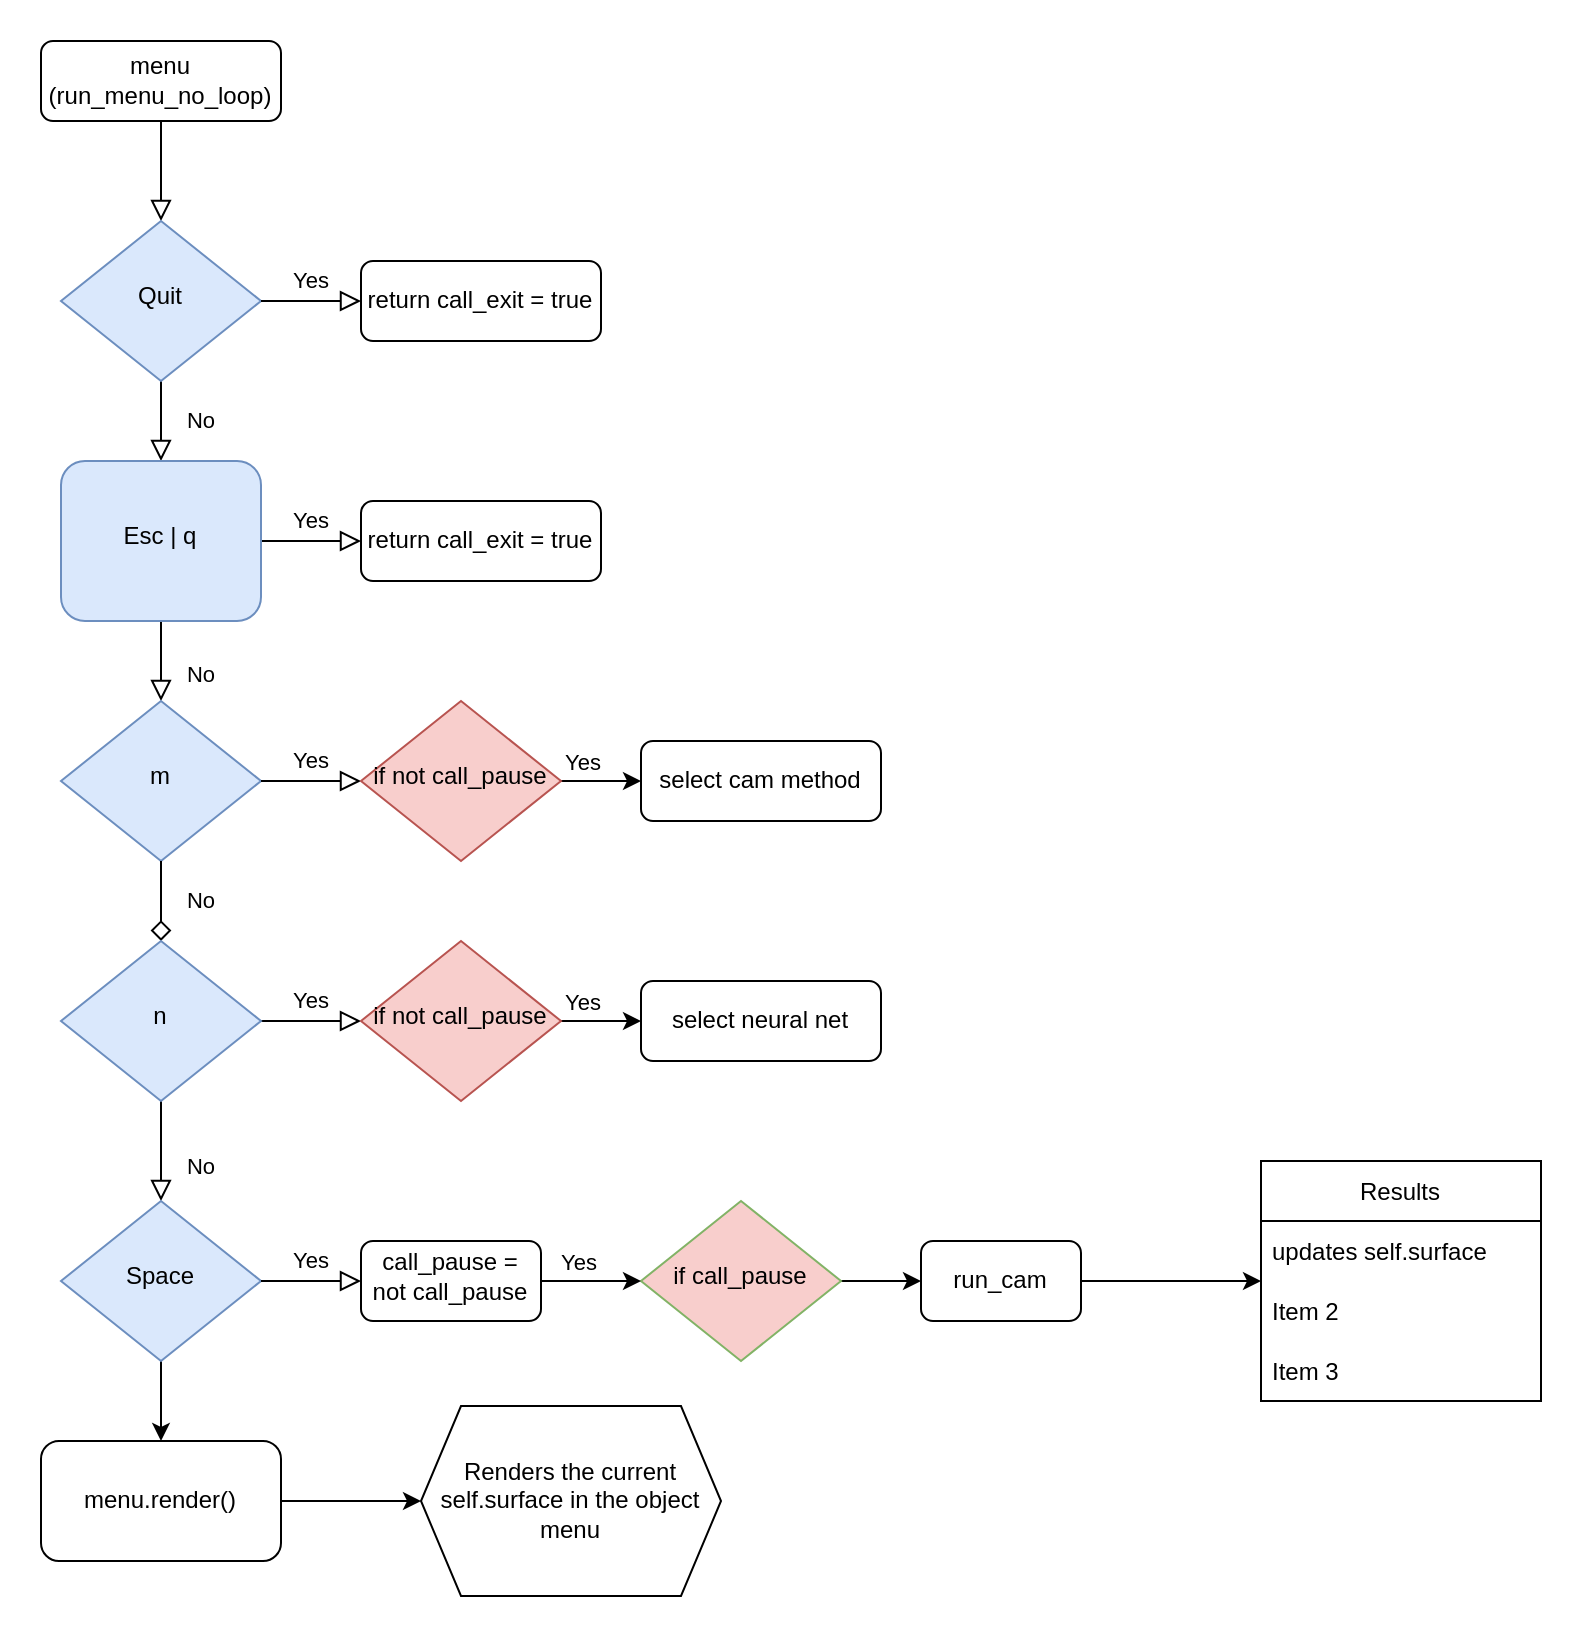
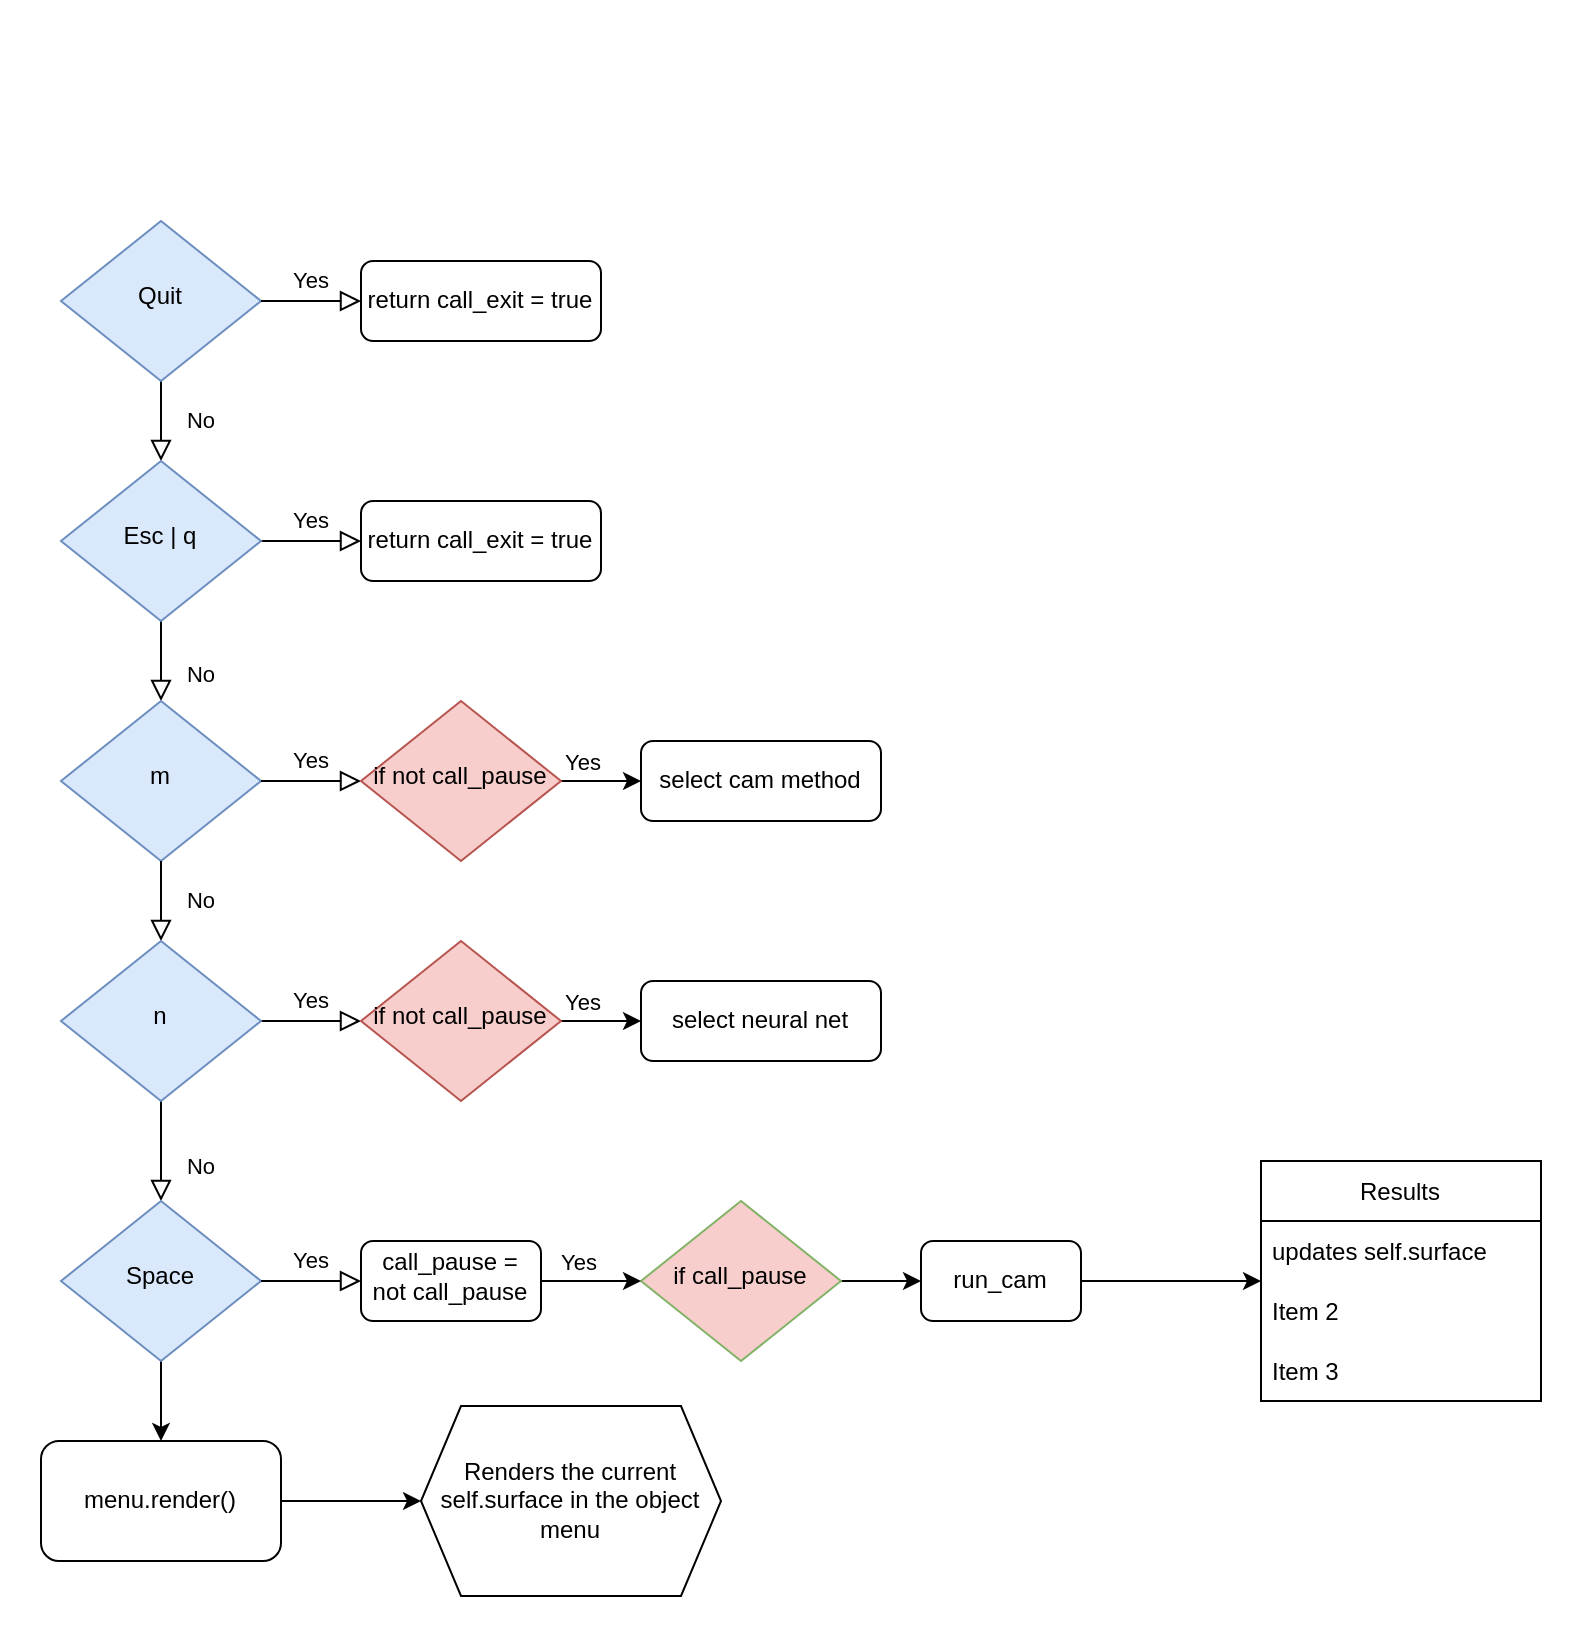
(161, 81) -> none
(161, 160) -> none
(161, 541) -> (161, 541)
(161, 920) -> (161, 919)
